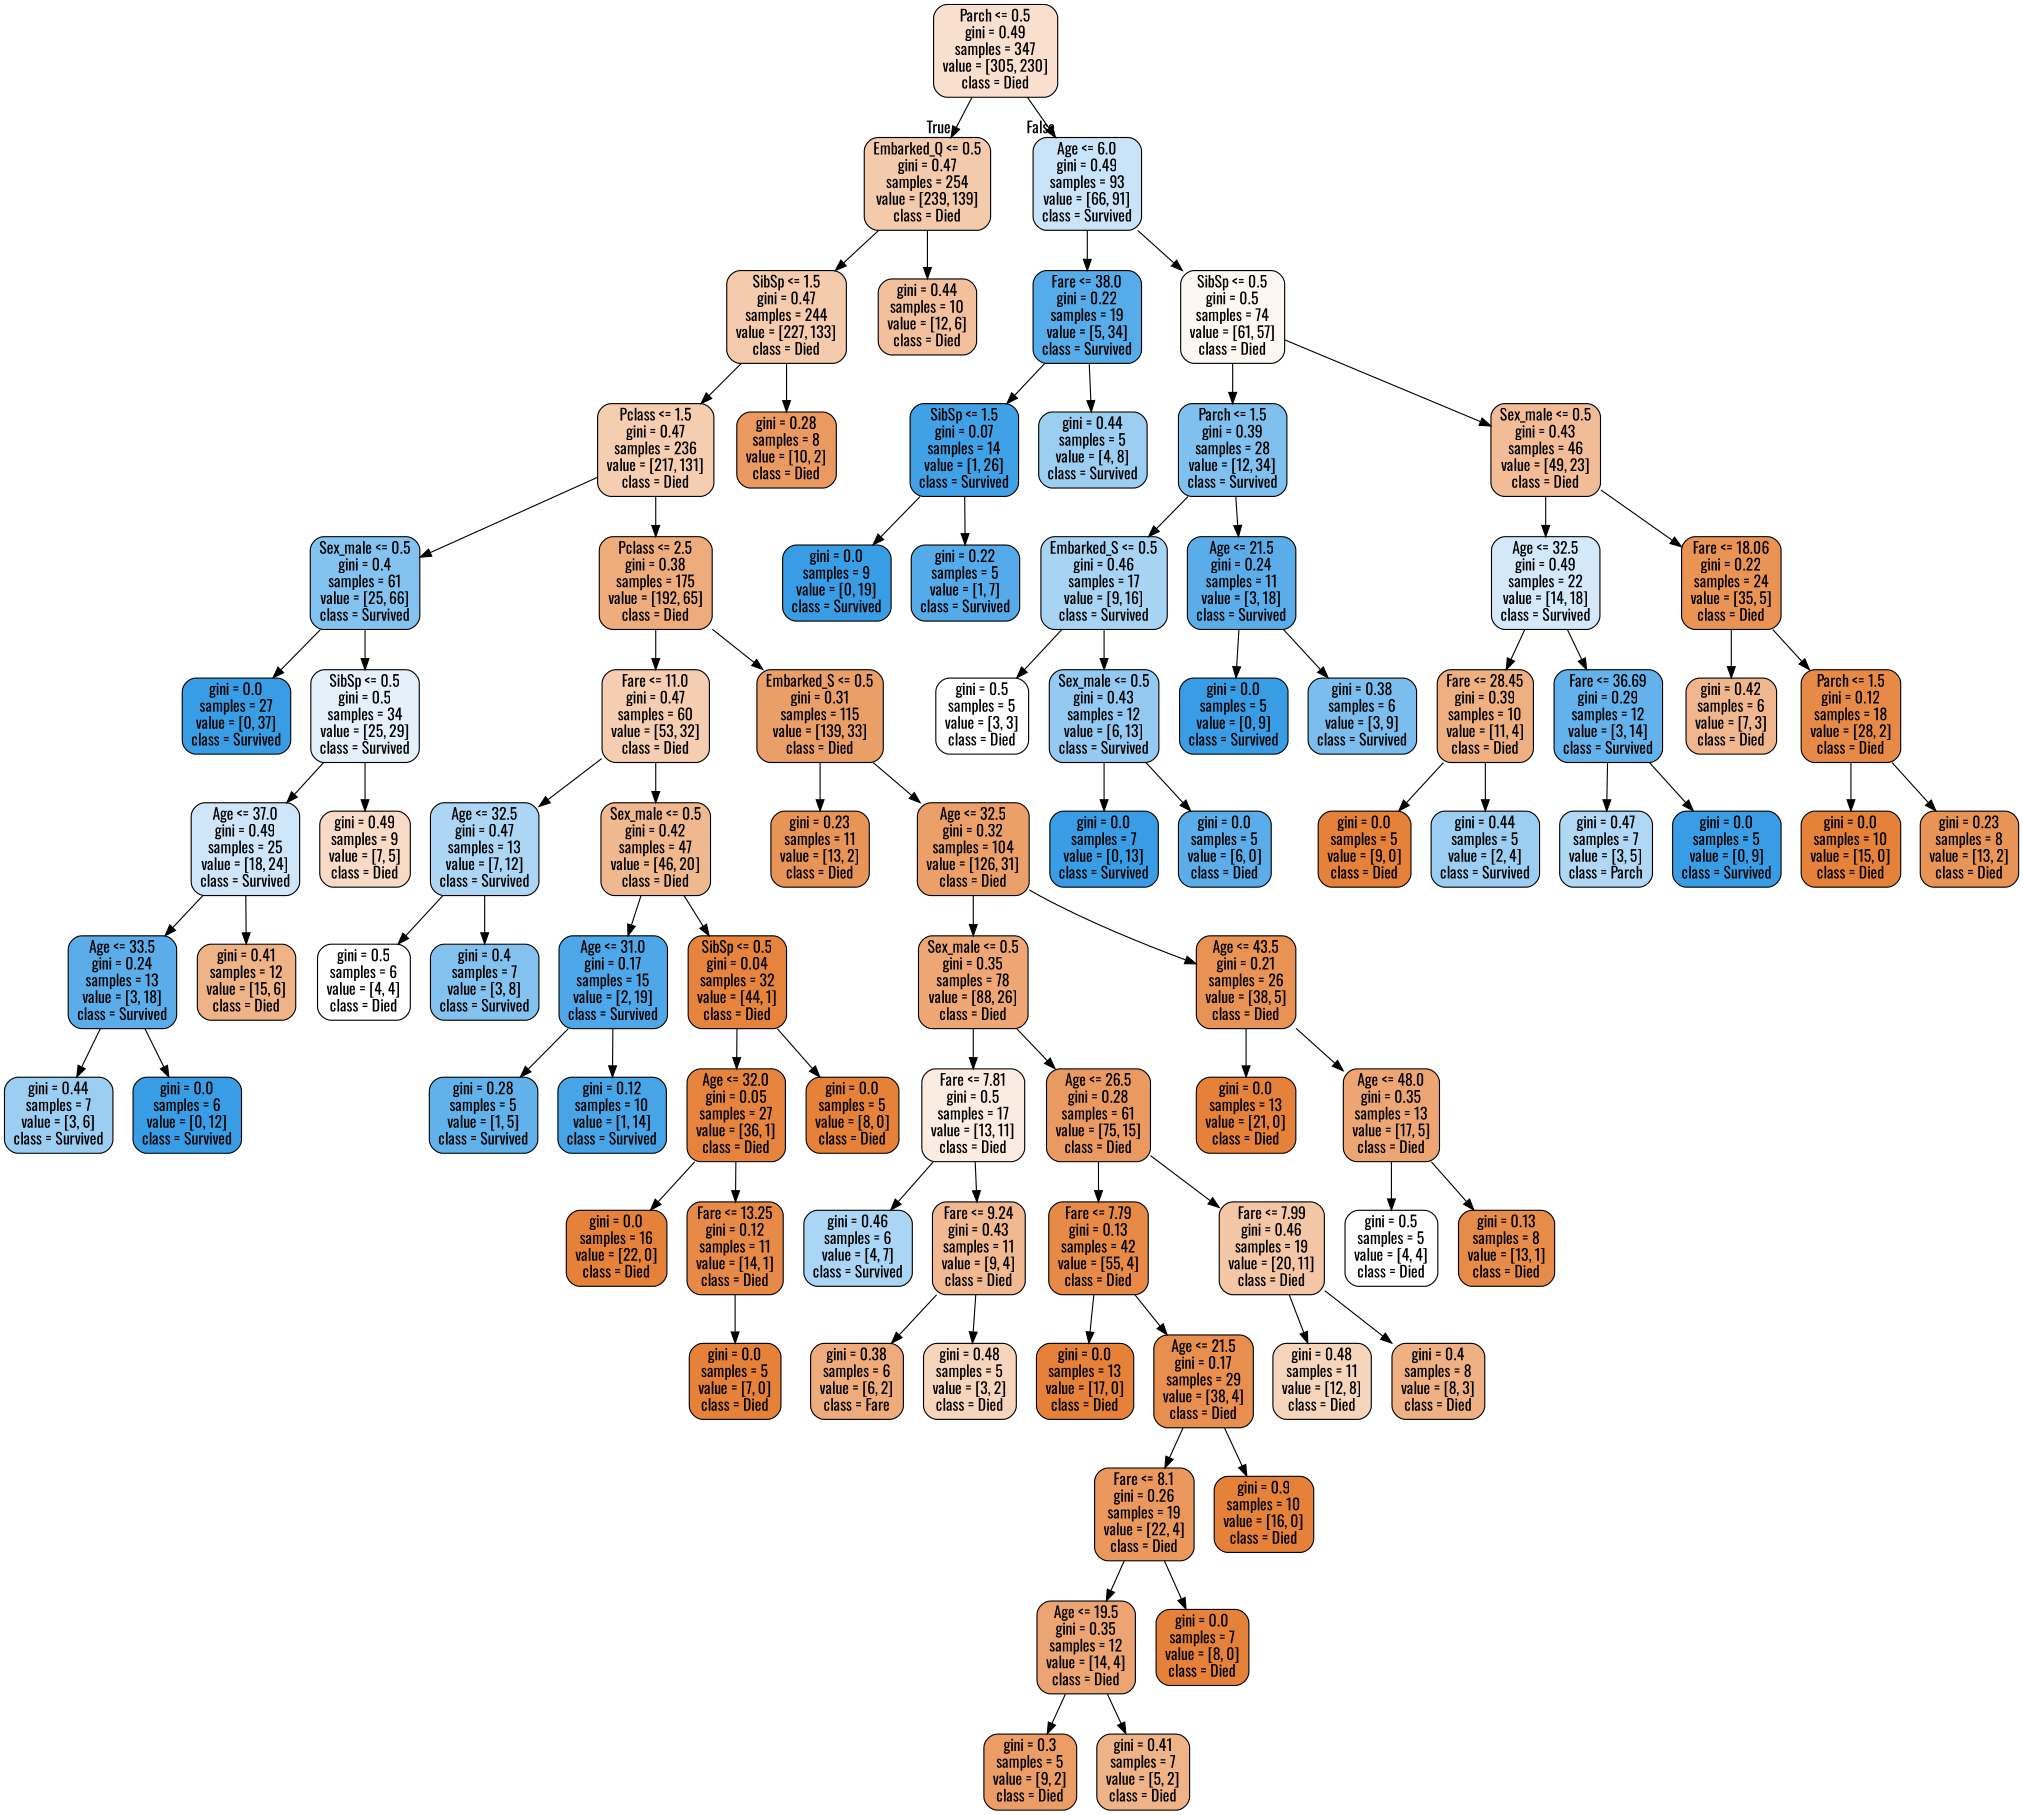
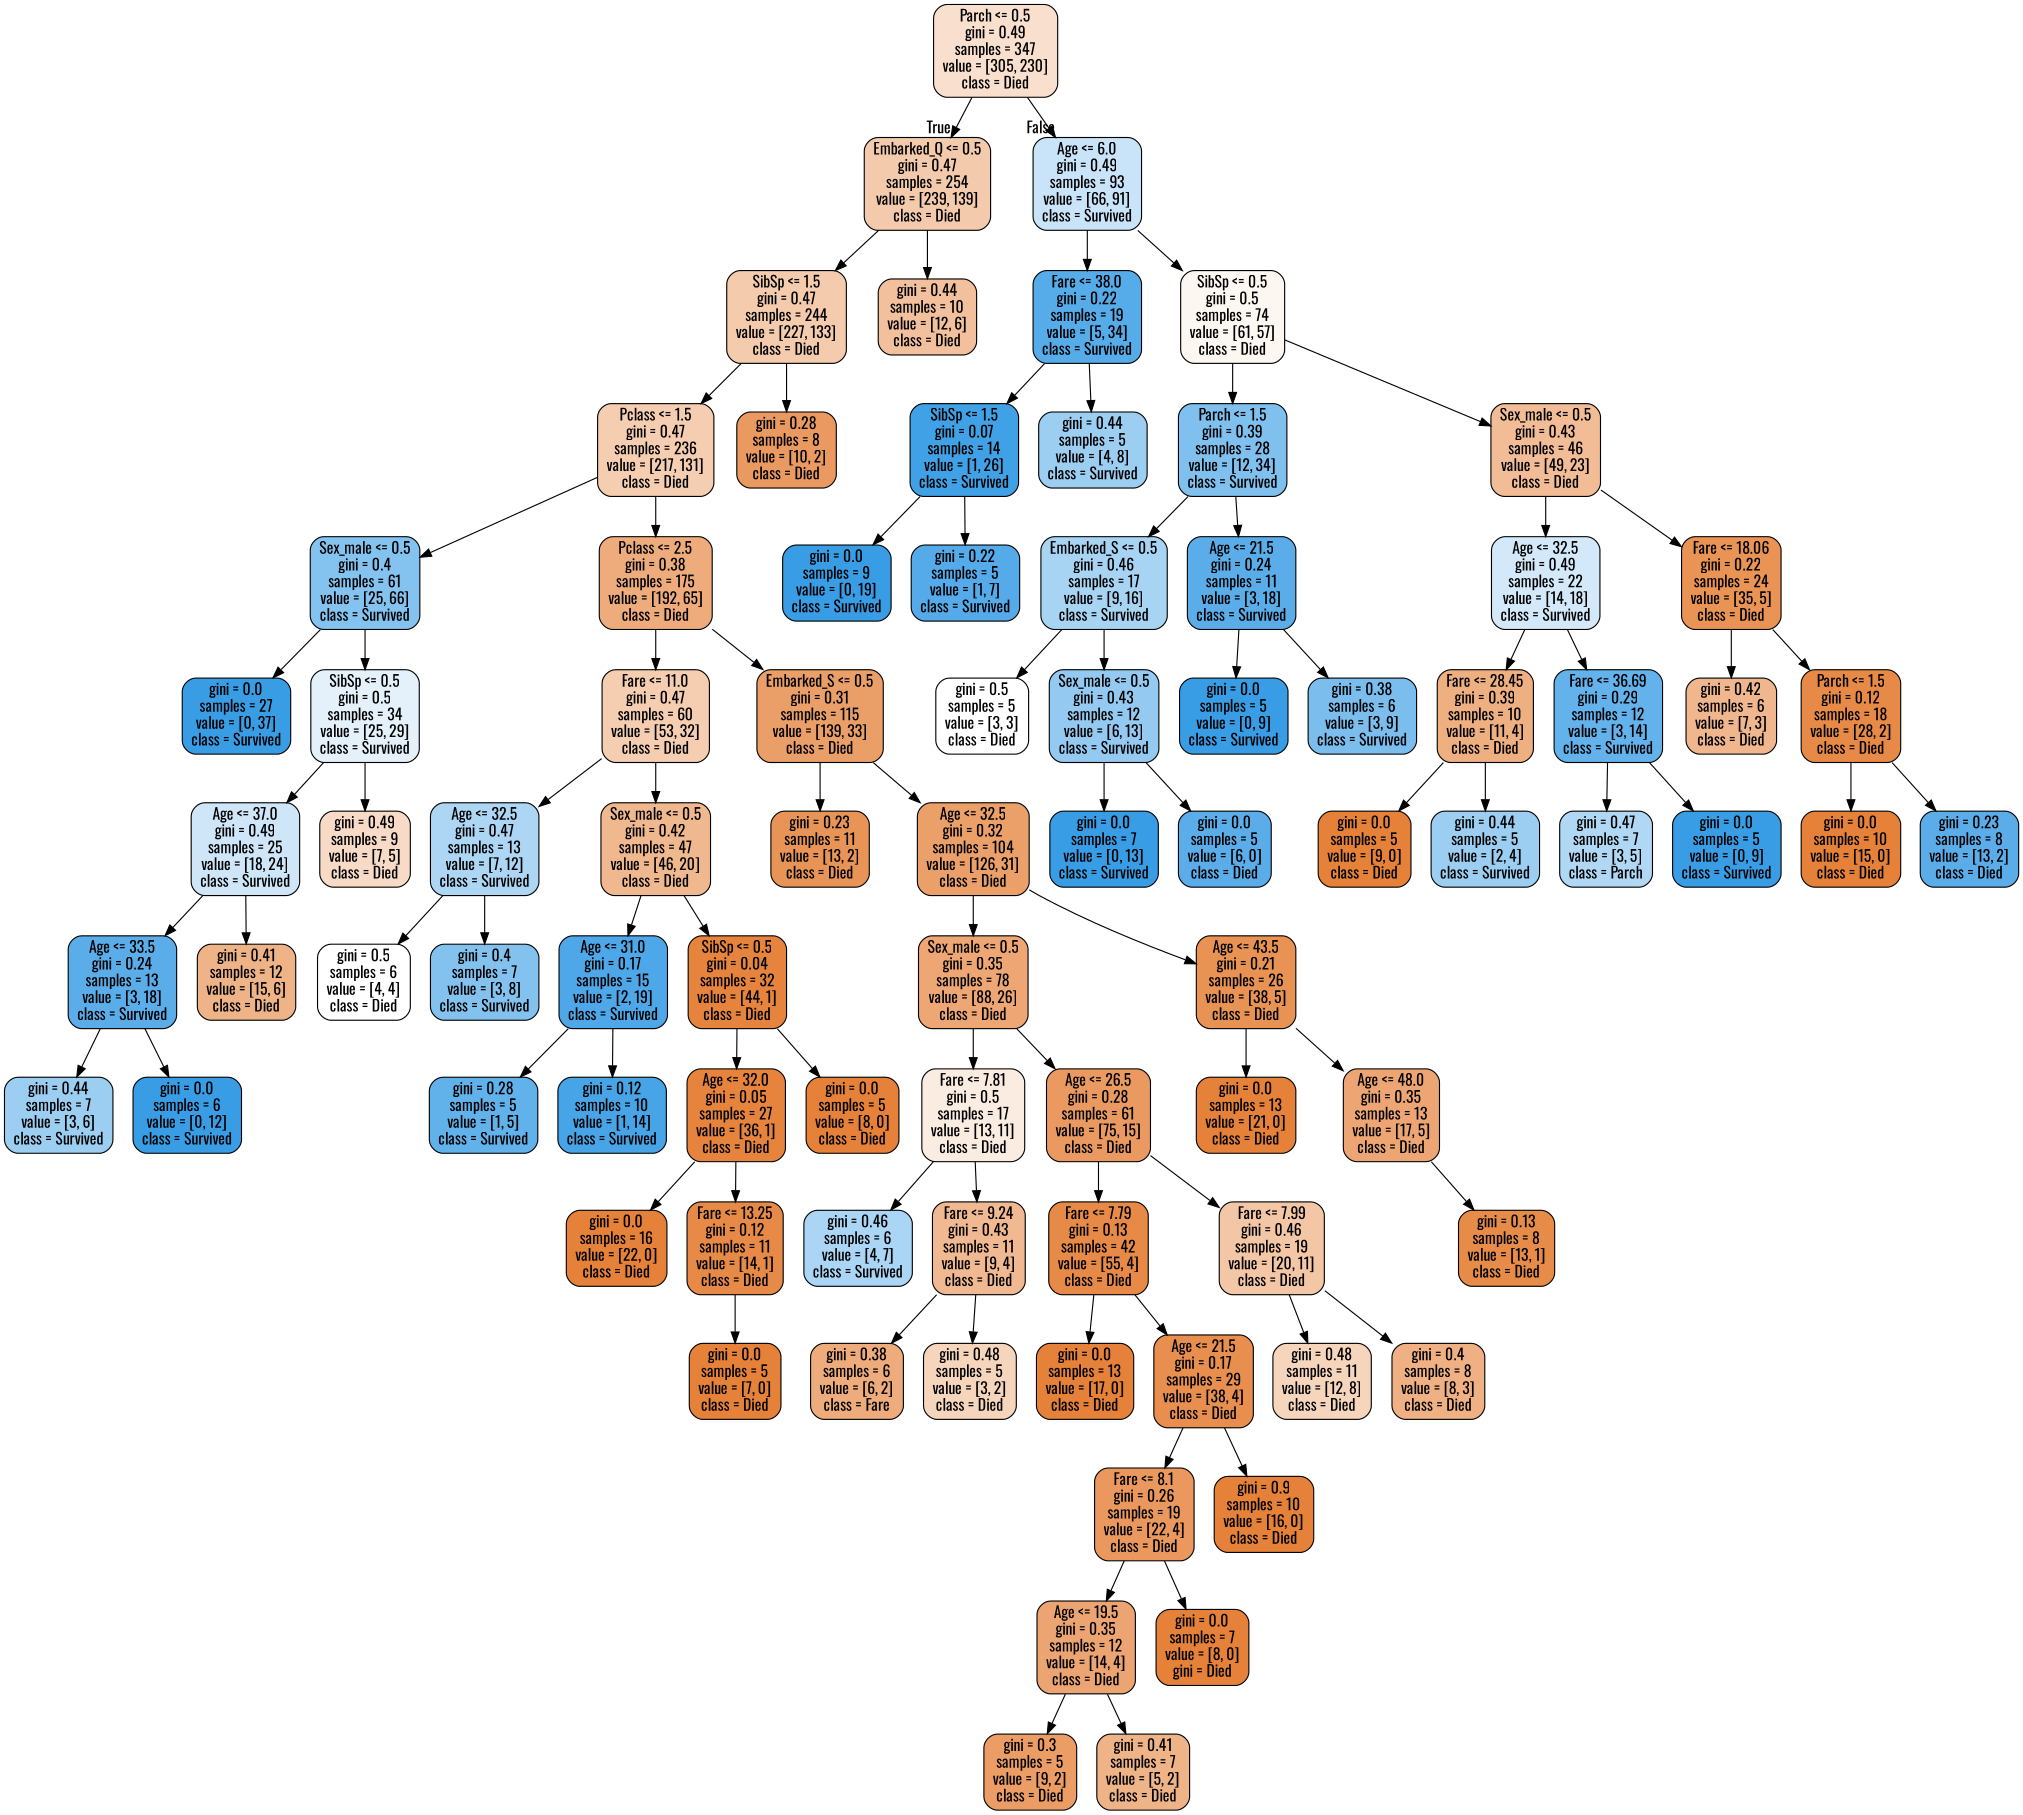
(1969, 849) -> (1969, 849)
(1391, 1248) -> none
(1202, 1647) -> (1202, 1647)
